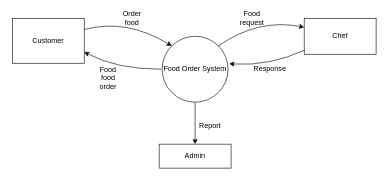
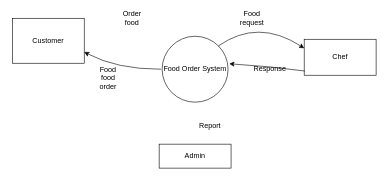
(142, 32) -> none
(341, 36) -> (341, 57)
(195, 138) -> none
